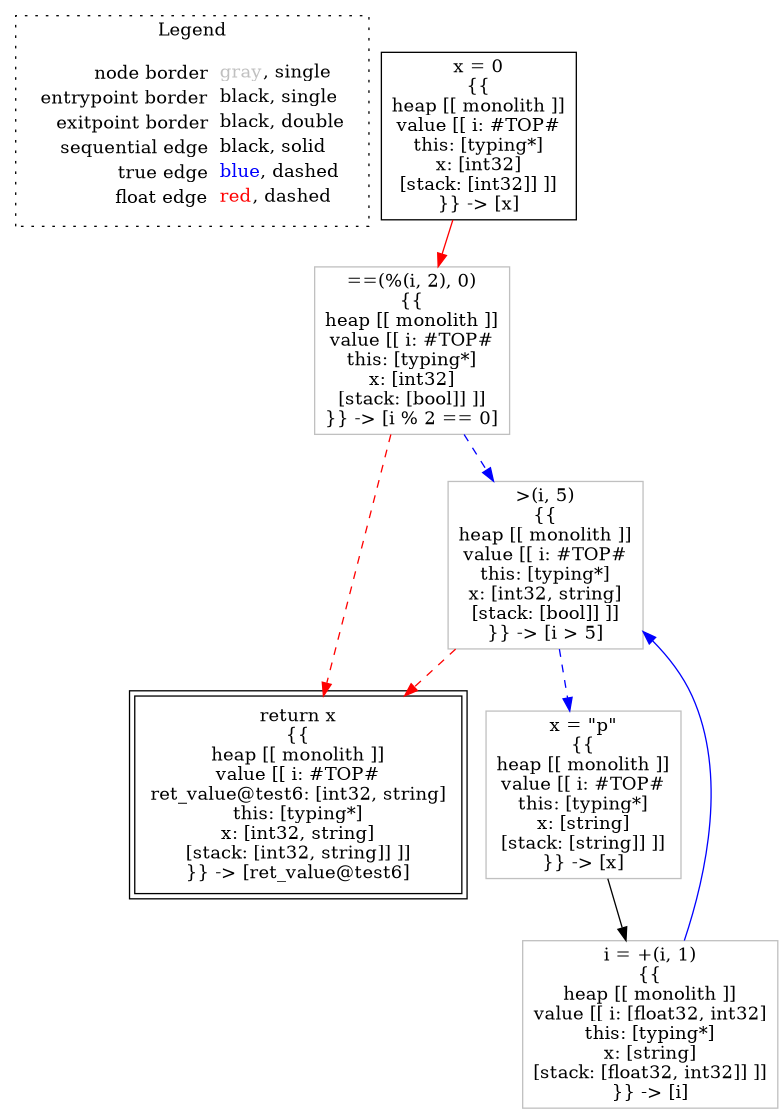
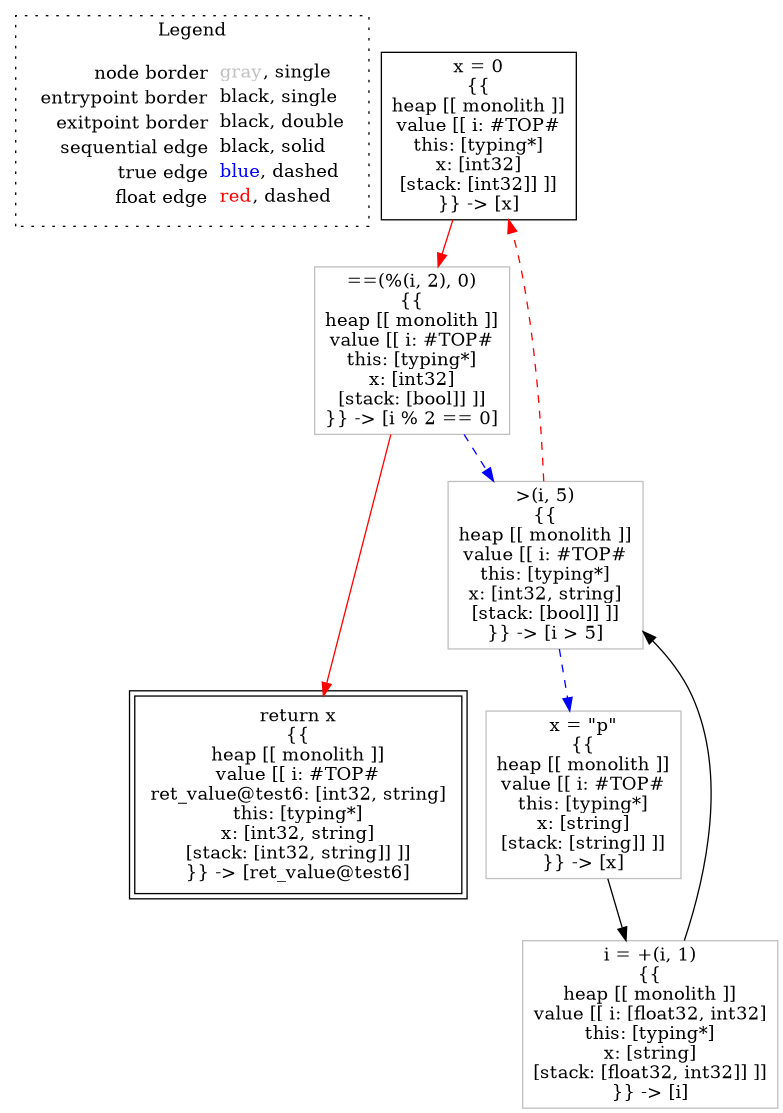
(359, 559) -> (359, 559)
(435, 668) -> (534, 356)
(711, 784) -> (711, 784)
